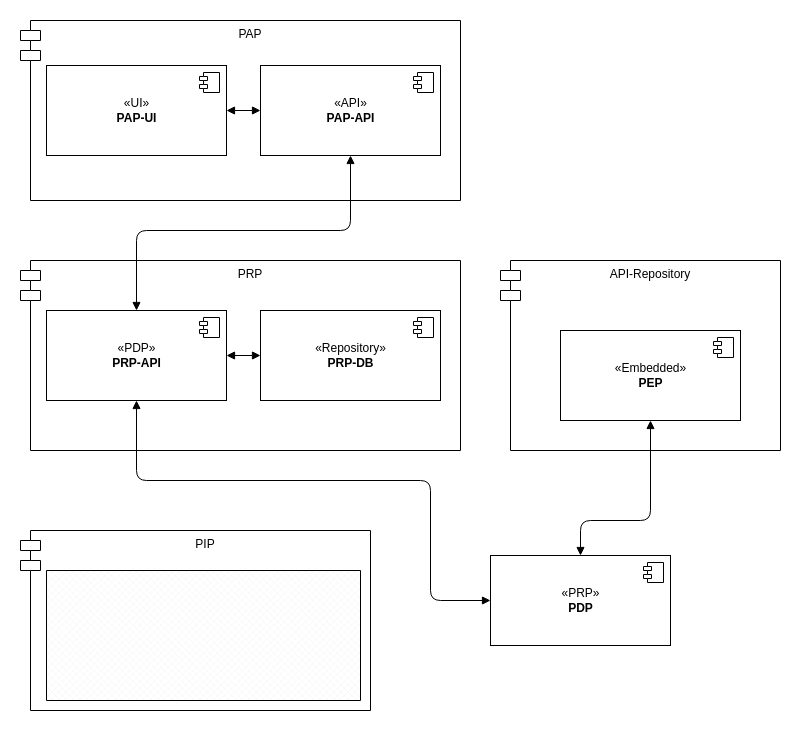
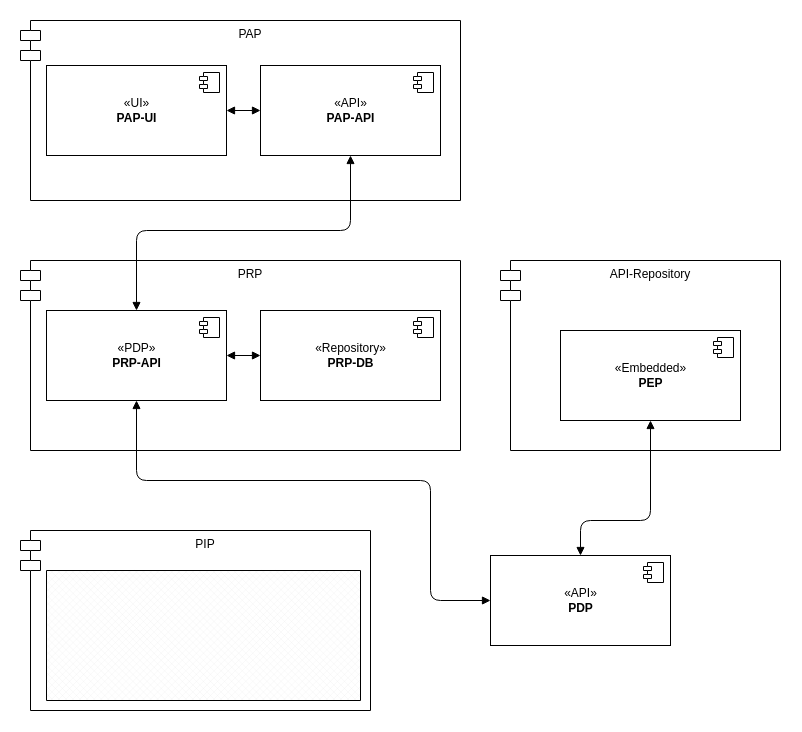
(581, 601) -> (581, 601)
